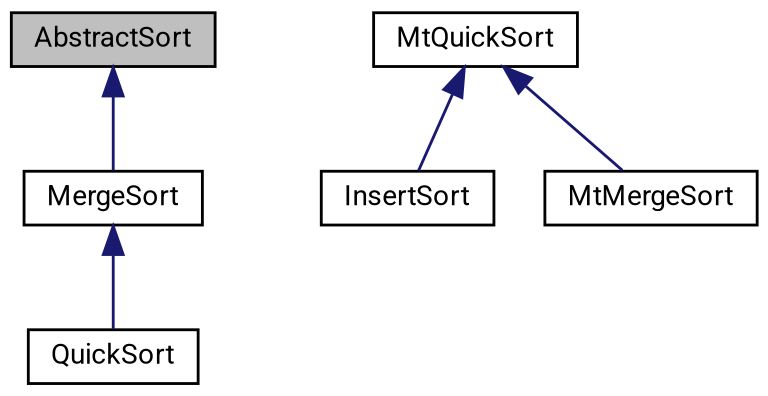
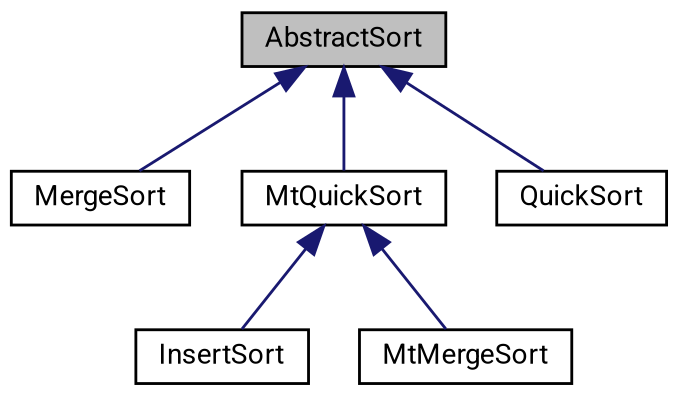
none -> (344, 134)
(113, 292) -> (475, 127)
